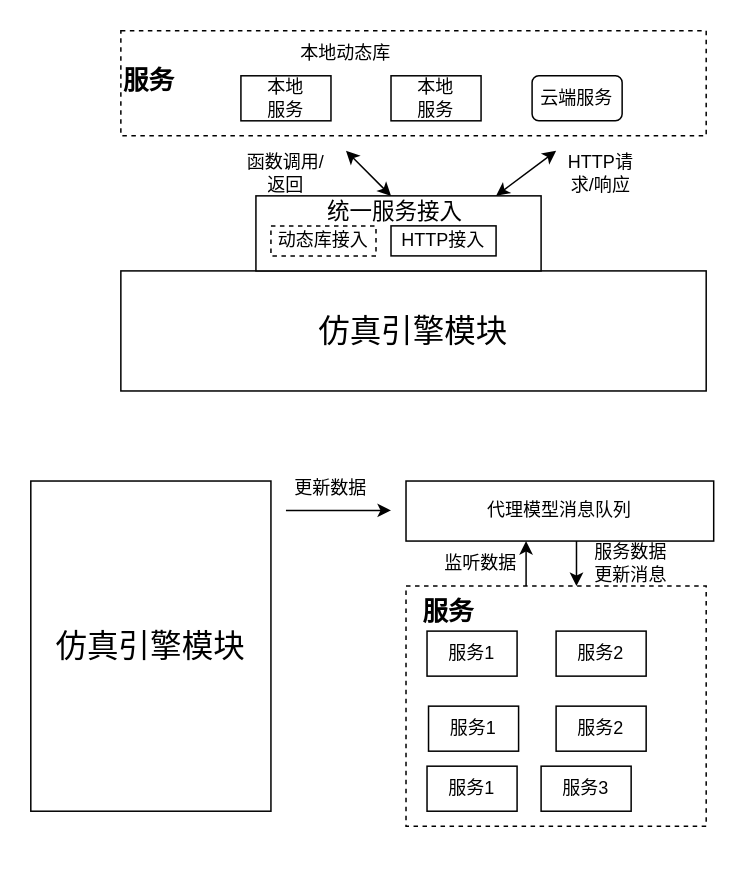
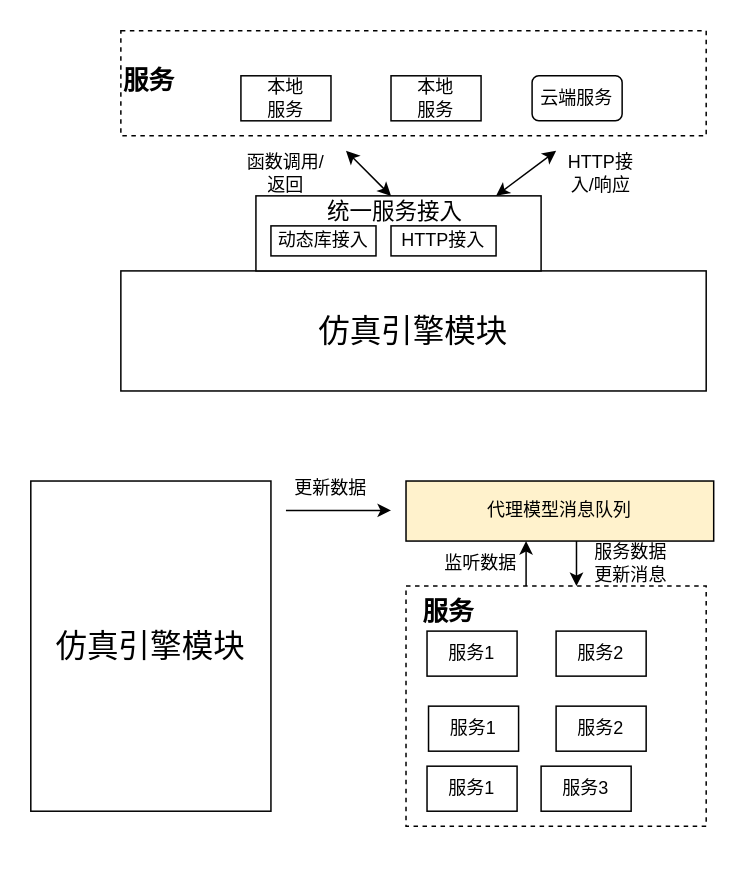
(346, 53) -> none
(601, 173) -> (601, 173)
(323, 241) -> (323, 241)
(560, 511) -> (560, 511)
